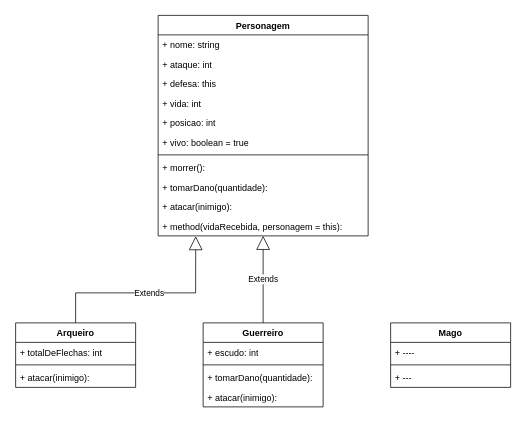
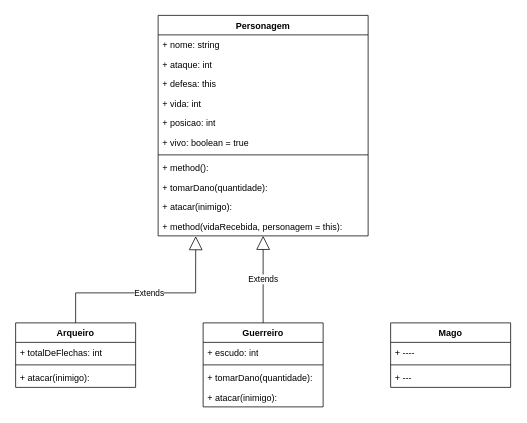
(188, 169) -> (188, 169)
